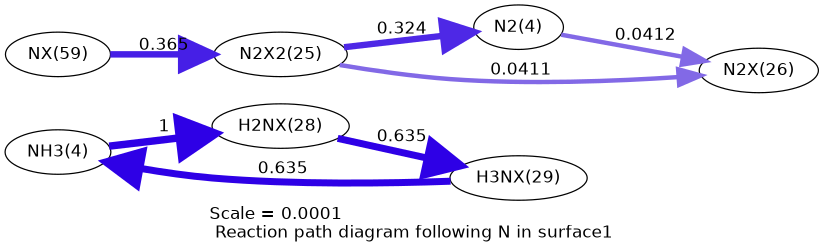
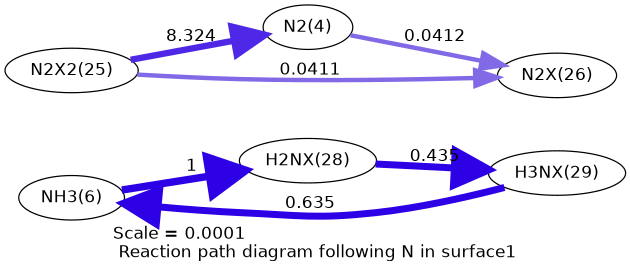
(400, 29) -> (189, 36)
(58, 54) -> none
(400, 137) -> (432, 156)
(58, 152) -> (72, 198)
